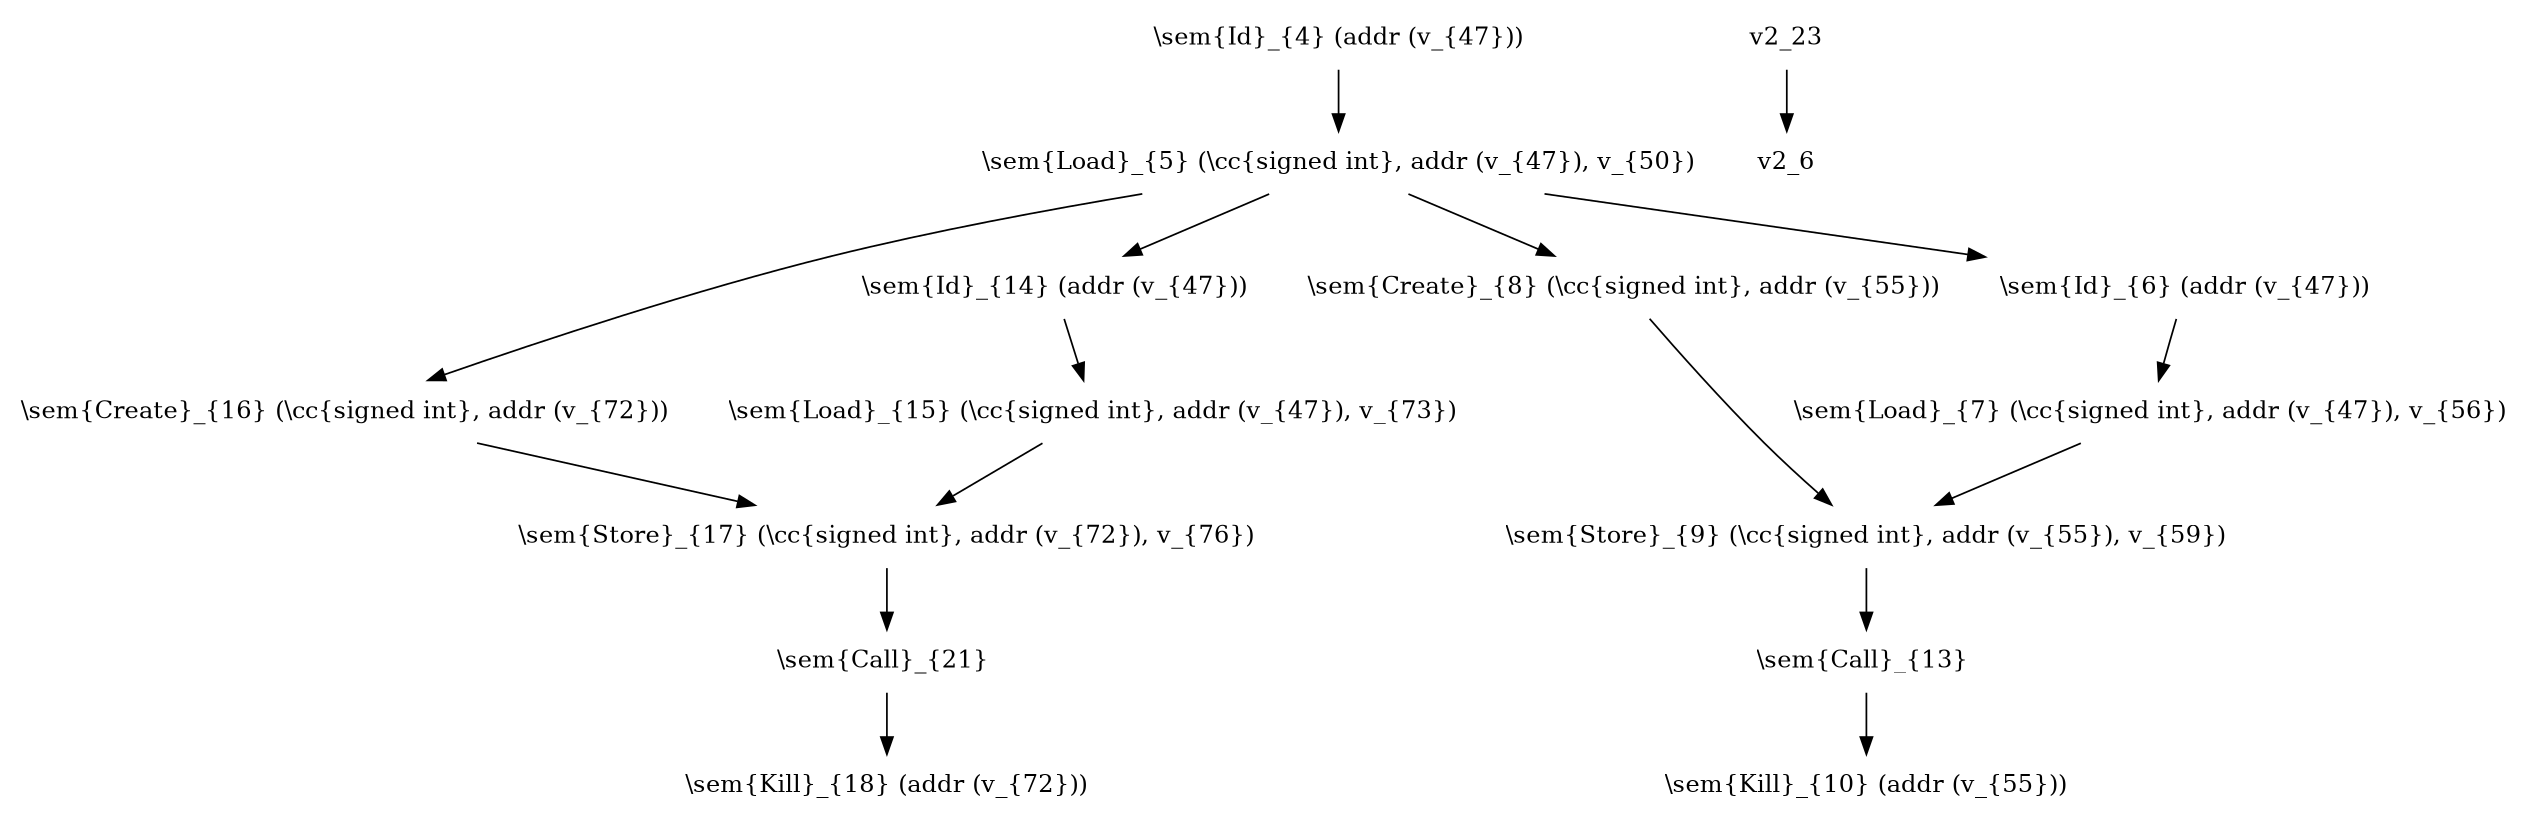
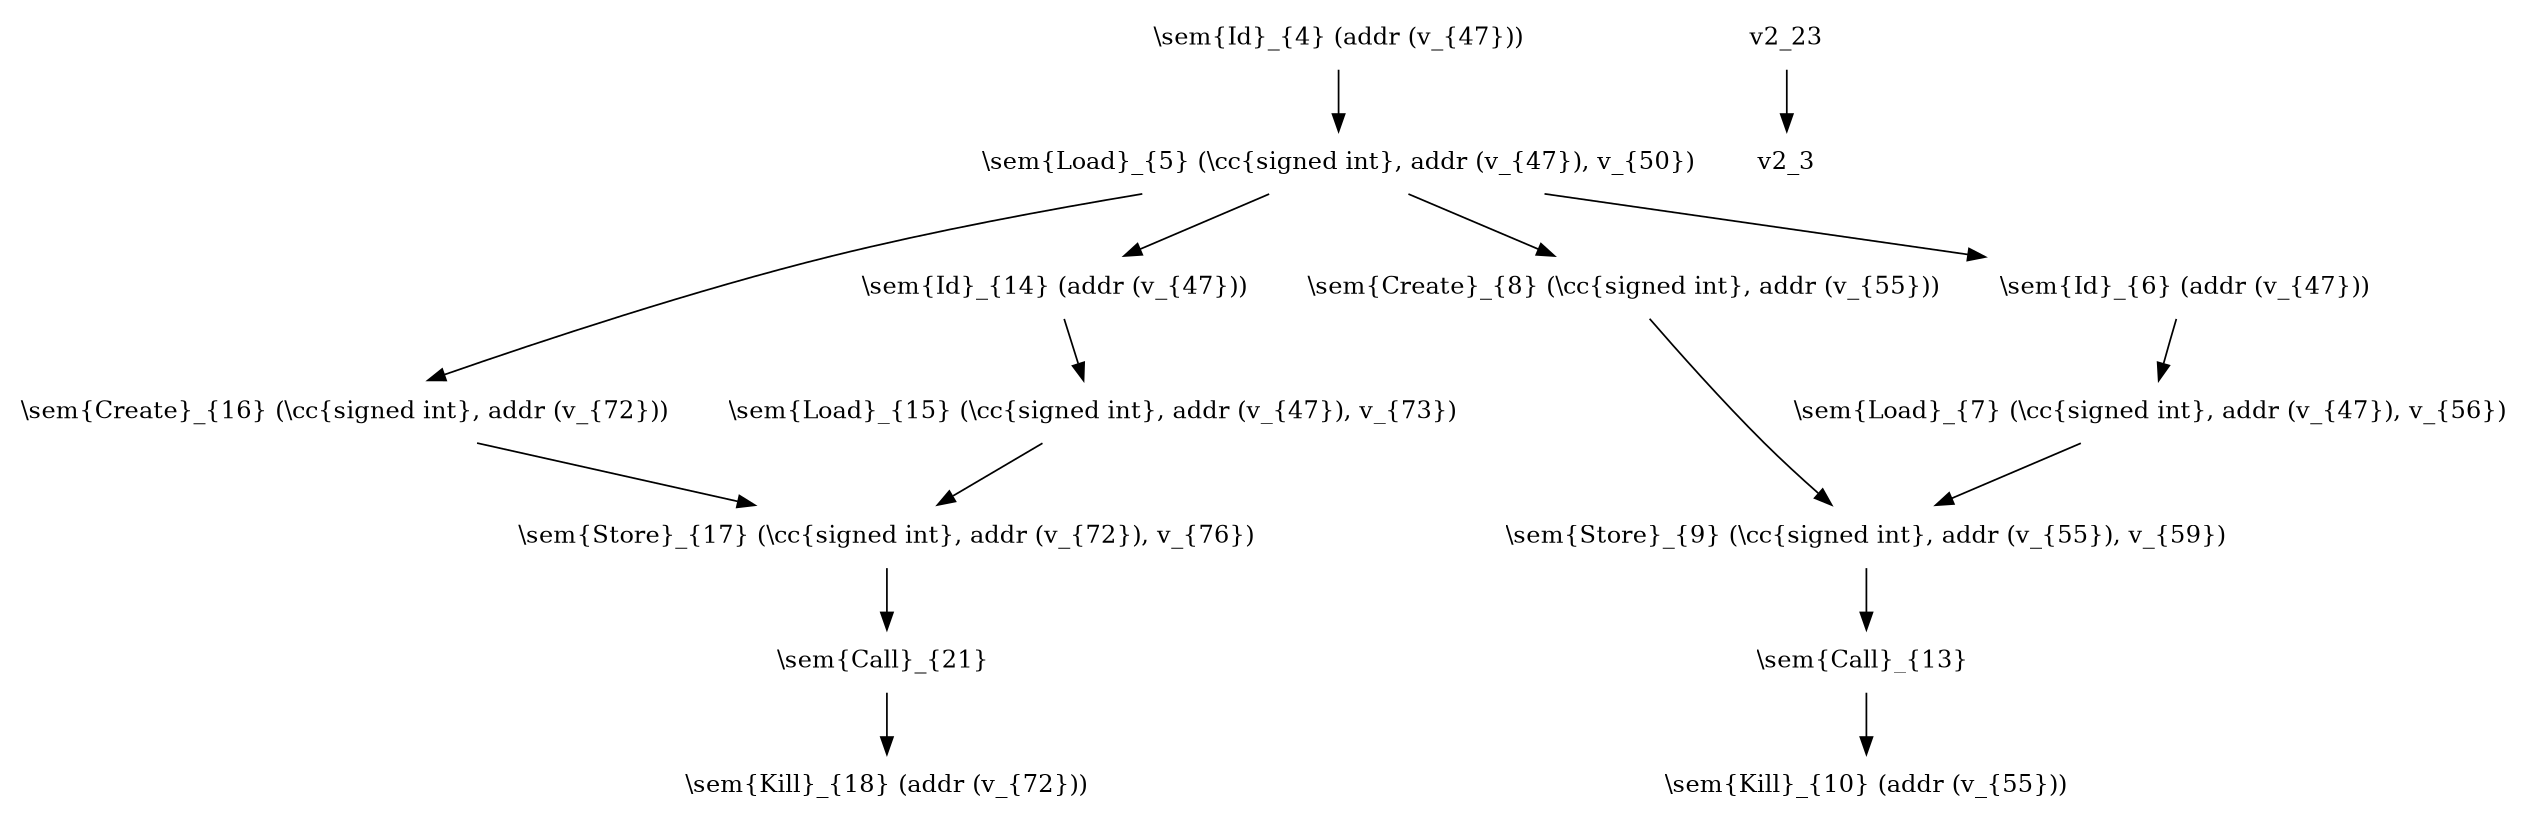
(1787, 163) -> (1787, 163)
